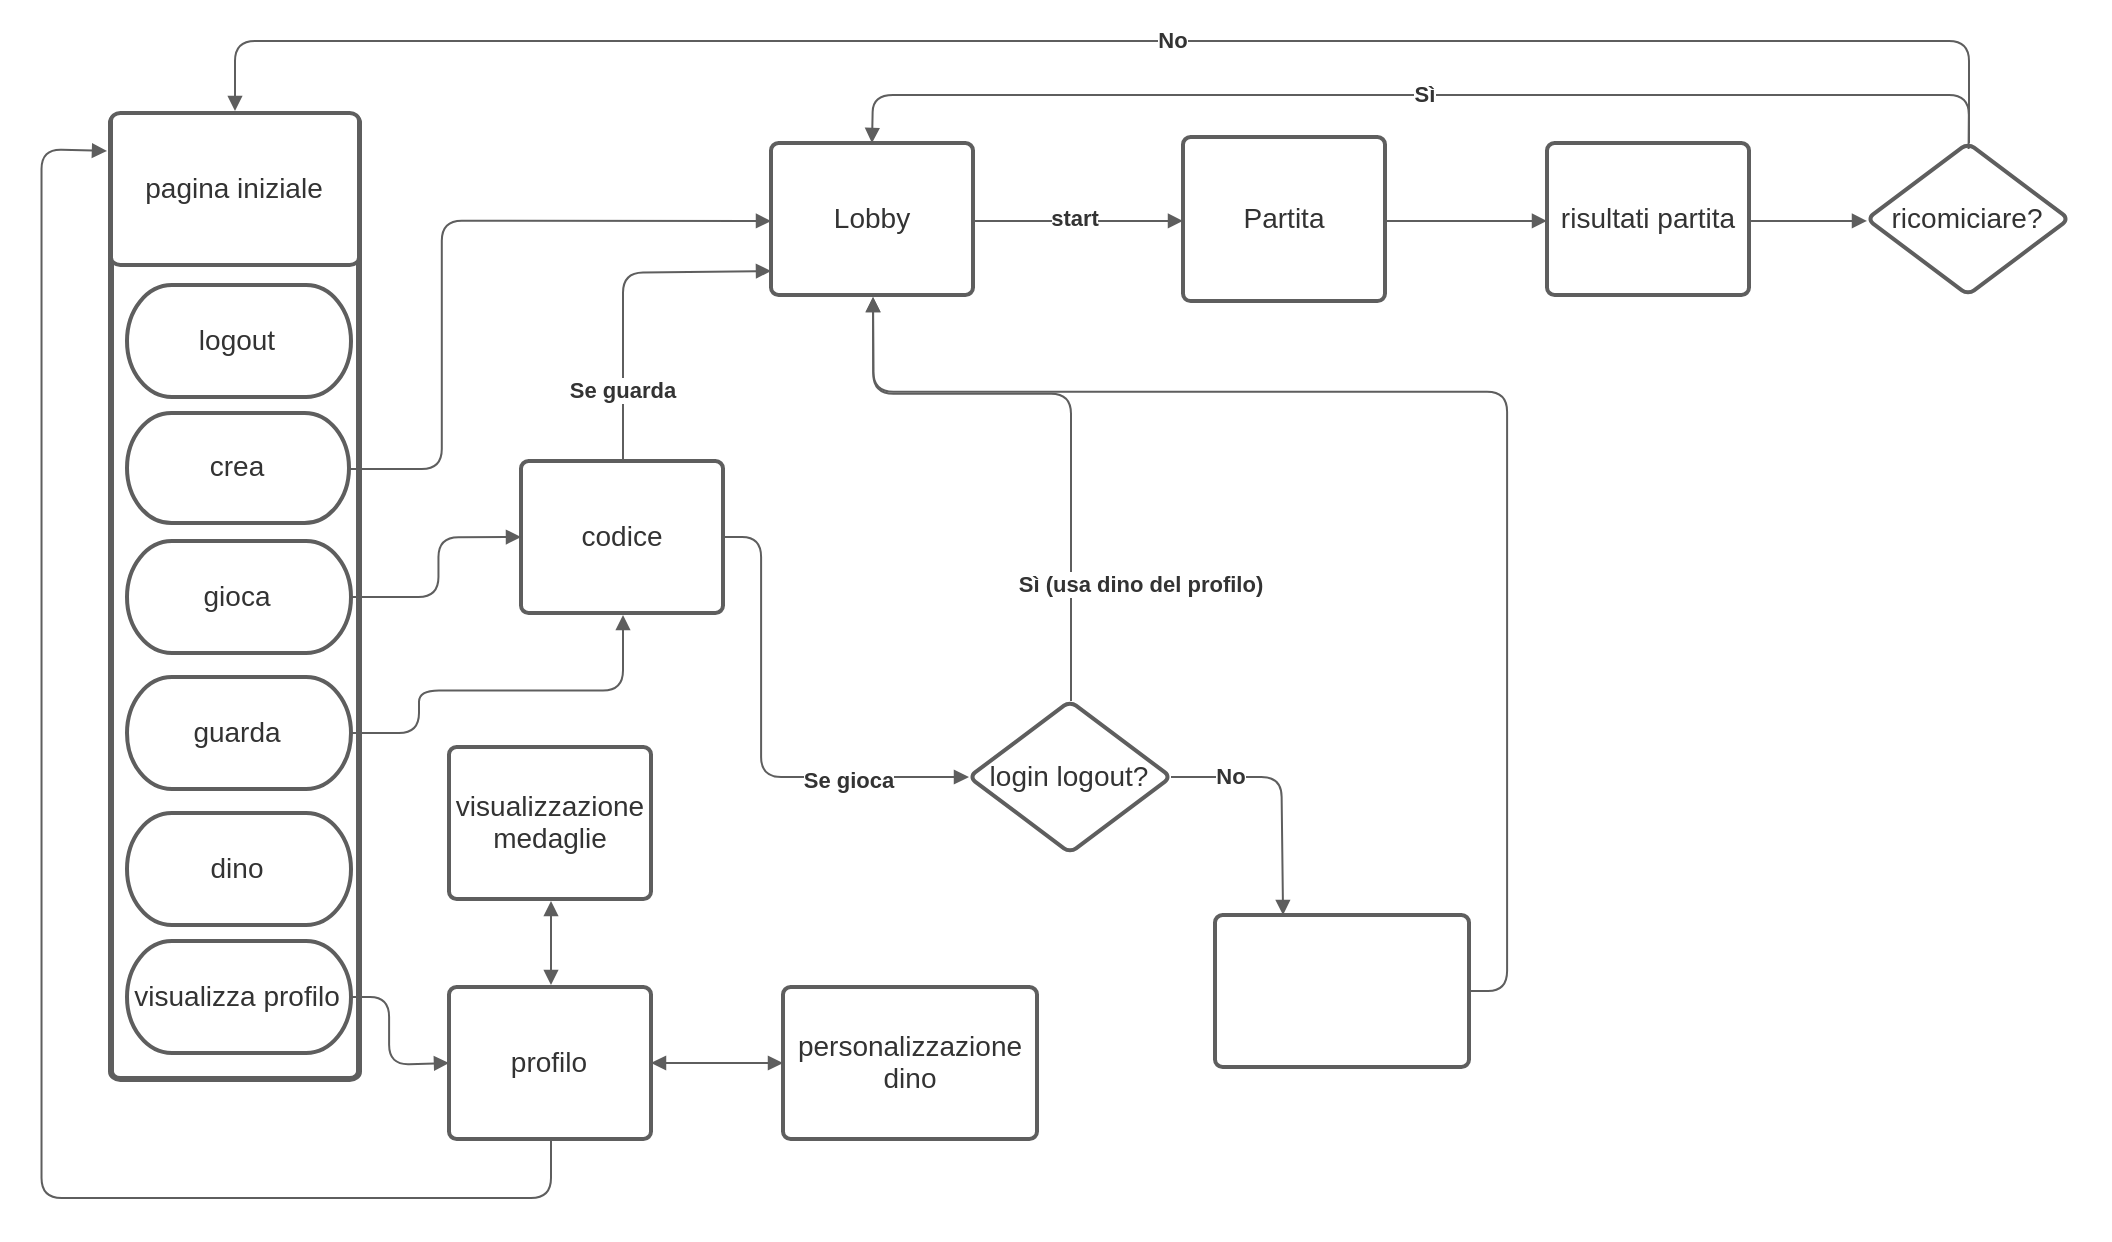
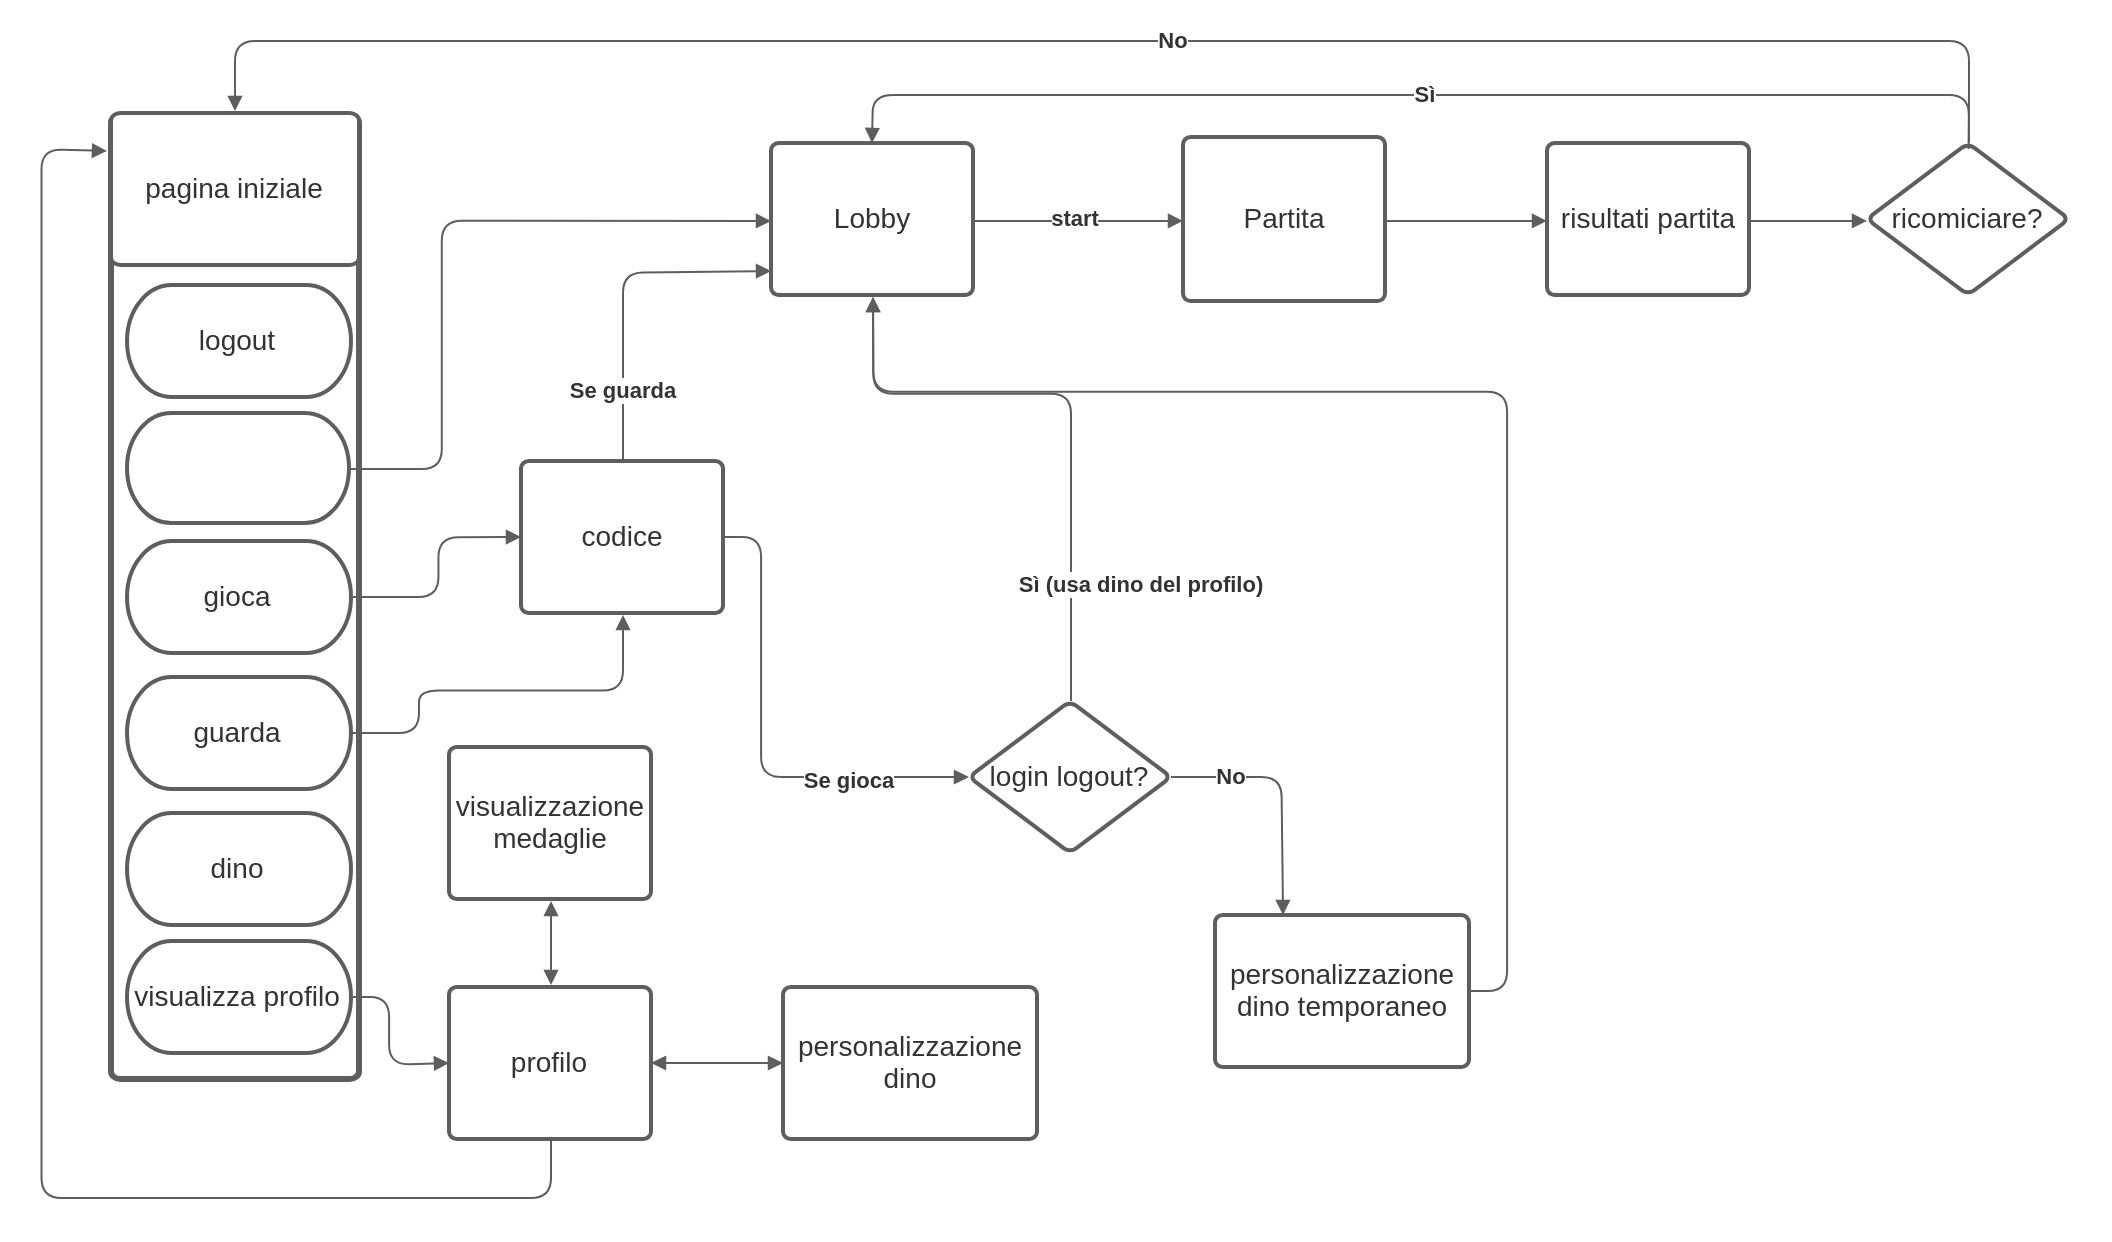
(239, 467) -> none
none -> (1342, 991)
